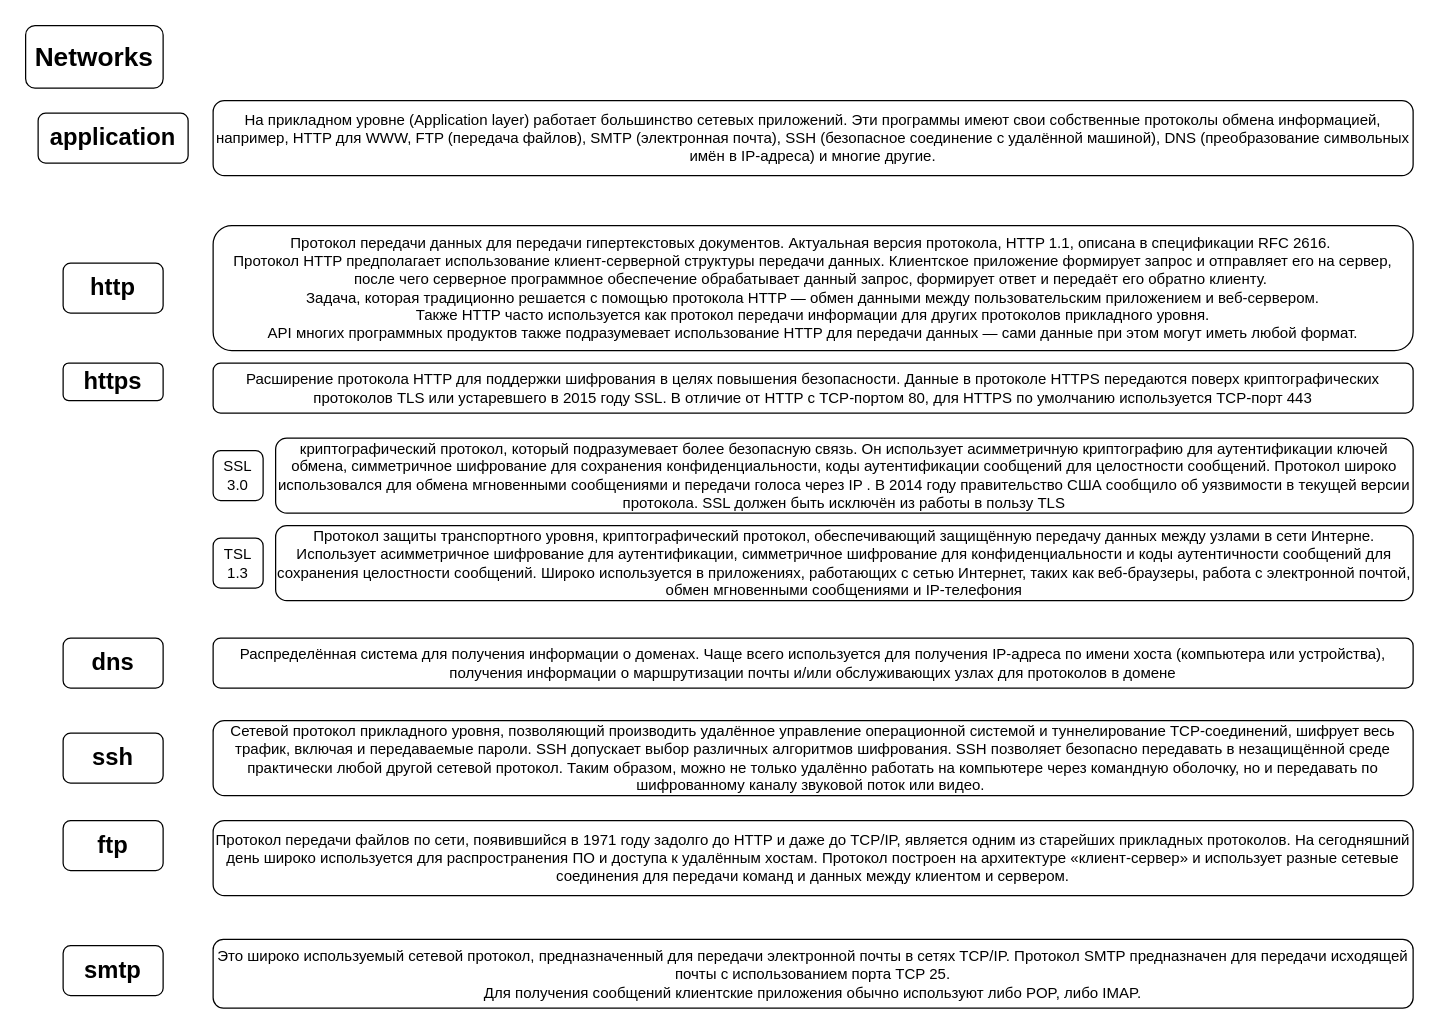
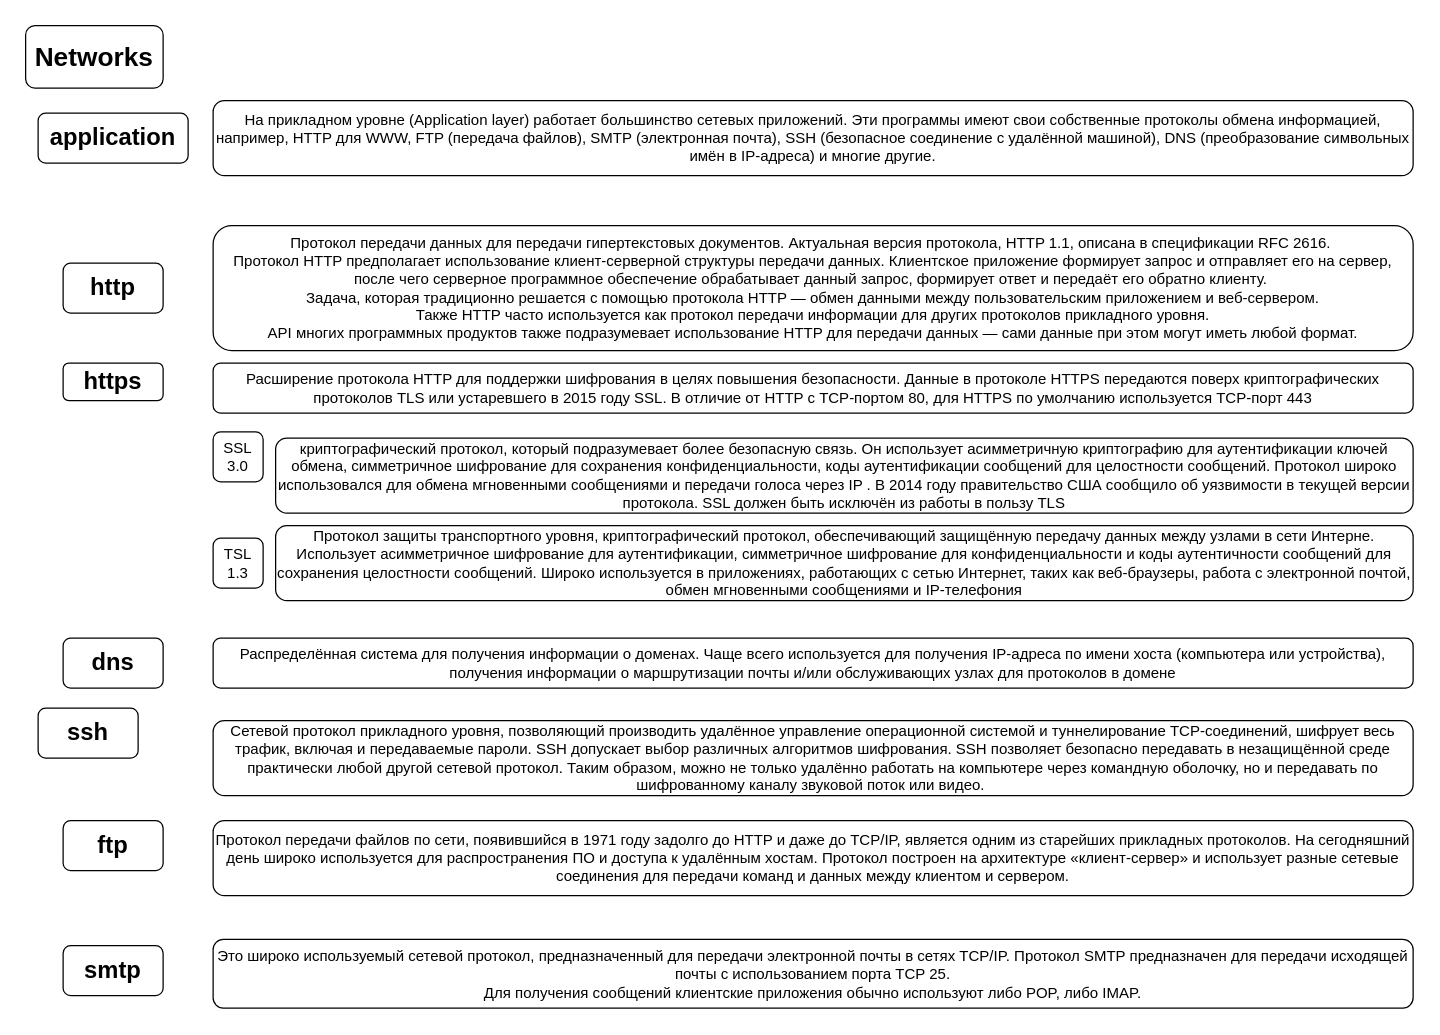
(238, 476) -> (238, 457)
(113, 758) -> (88, 733)
